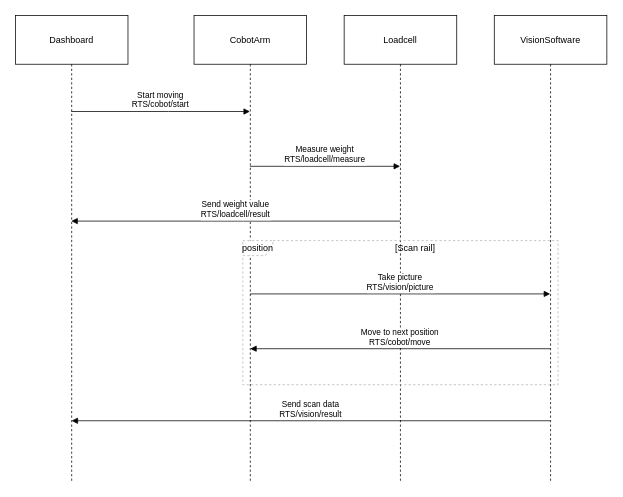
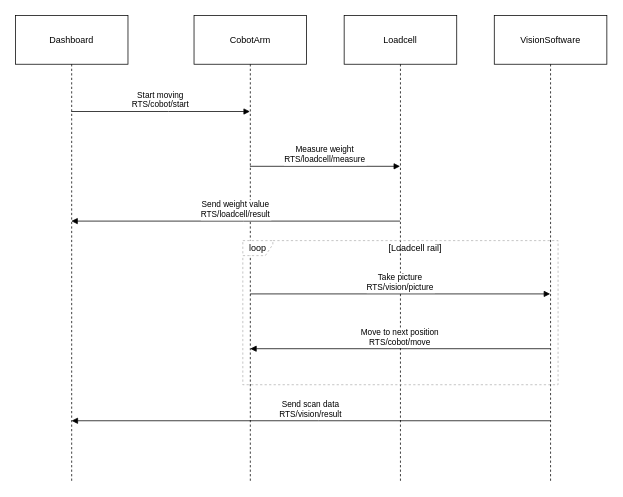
(257, 248) -> (257, 248)
(415, 248) -> (415, 248)
